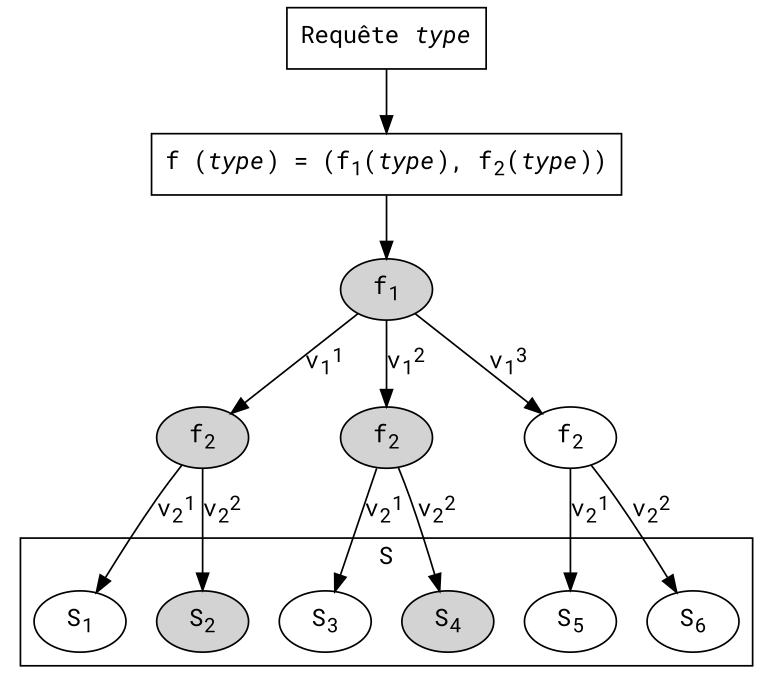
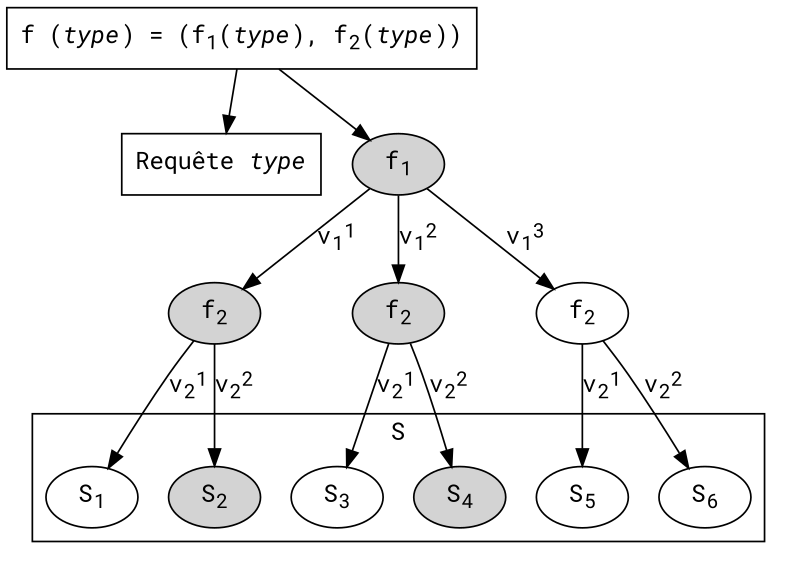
(387, 92) -> (233, 93)
